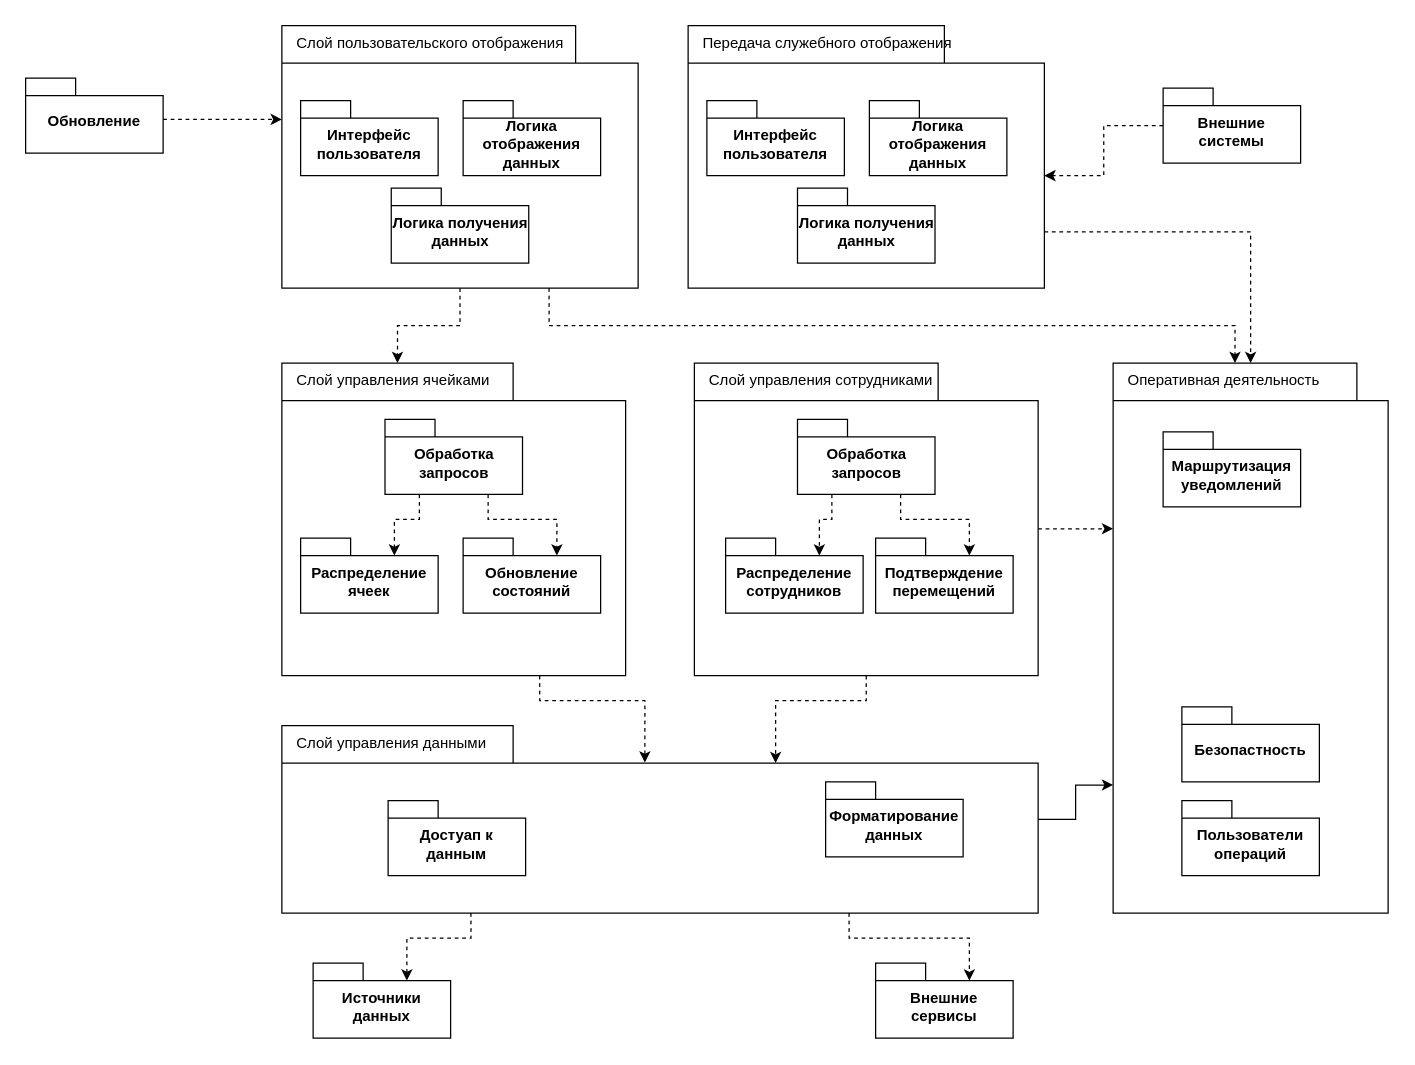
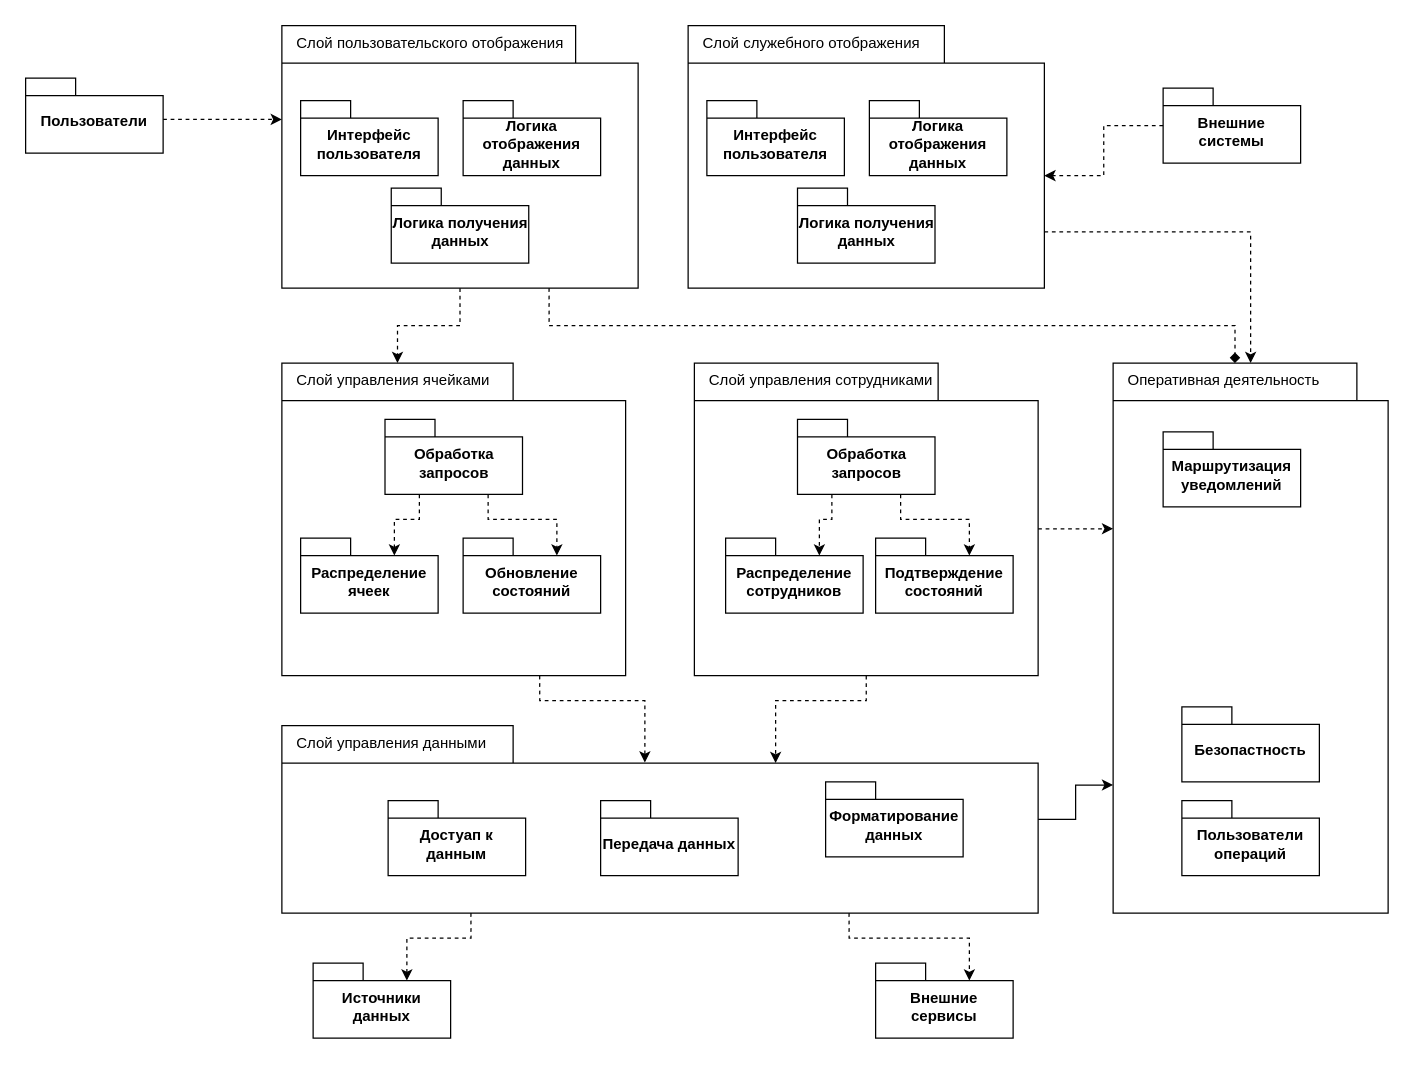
(829, 43) -> (813, 43)
(94, 122) -> (94, 122)
(1235, 353) -> (1235, 352)
(944, 582) -> (944, 582)
none -> (669, 838)
